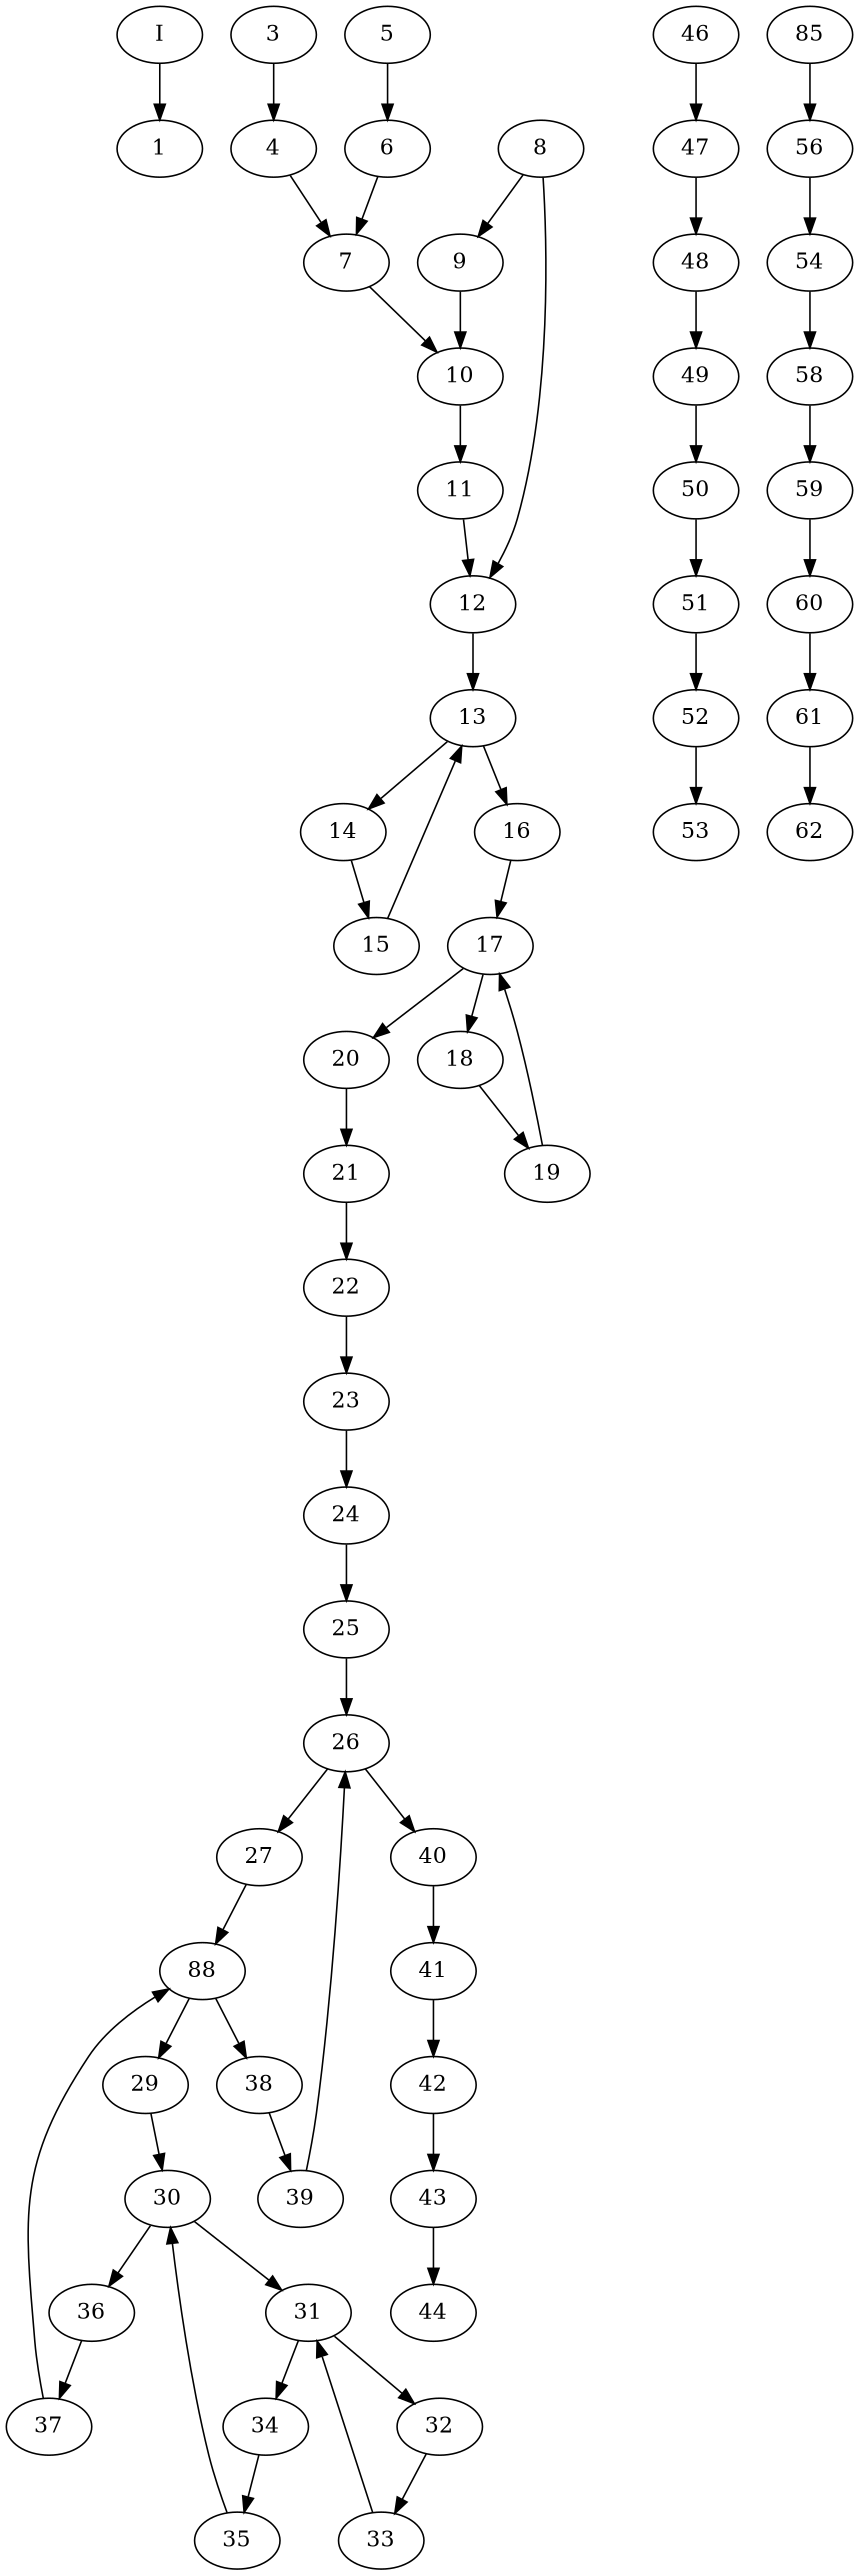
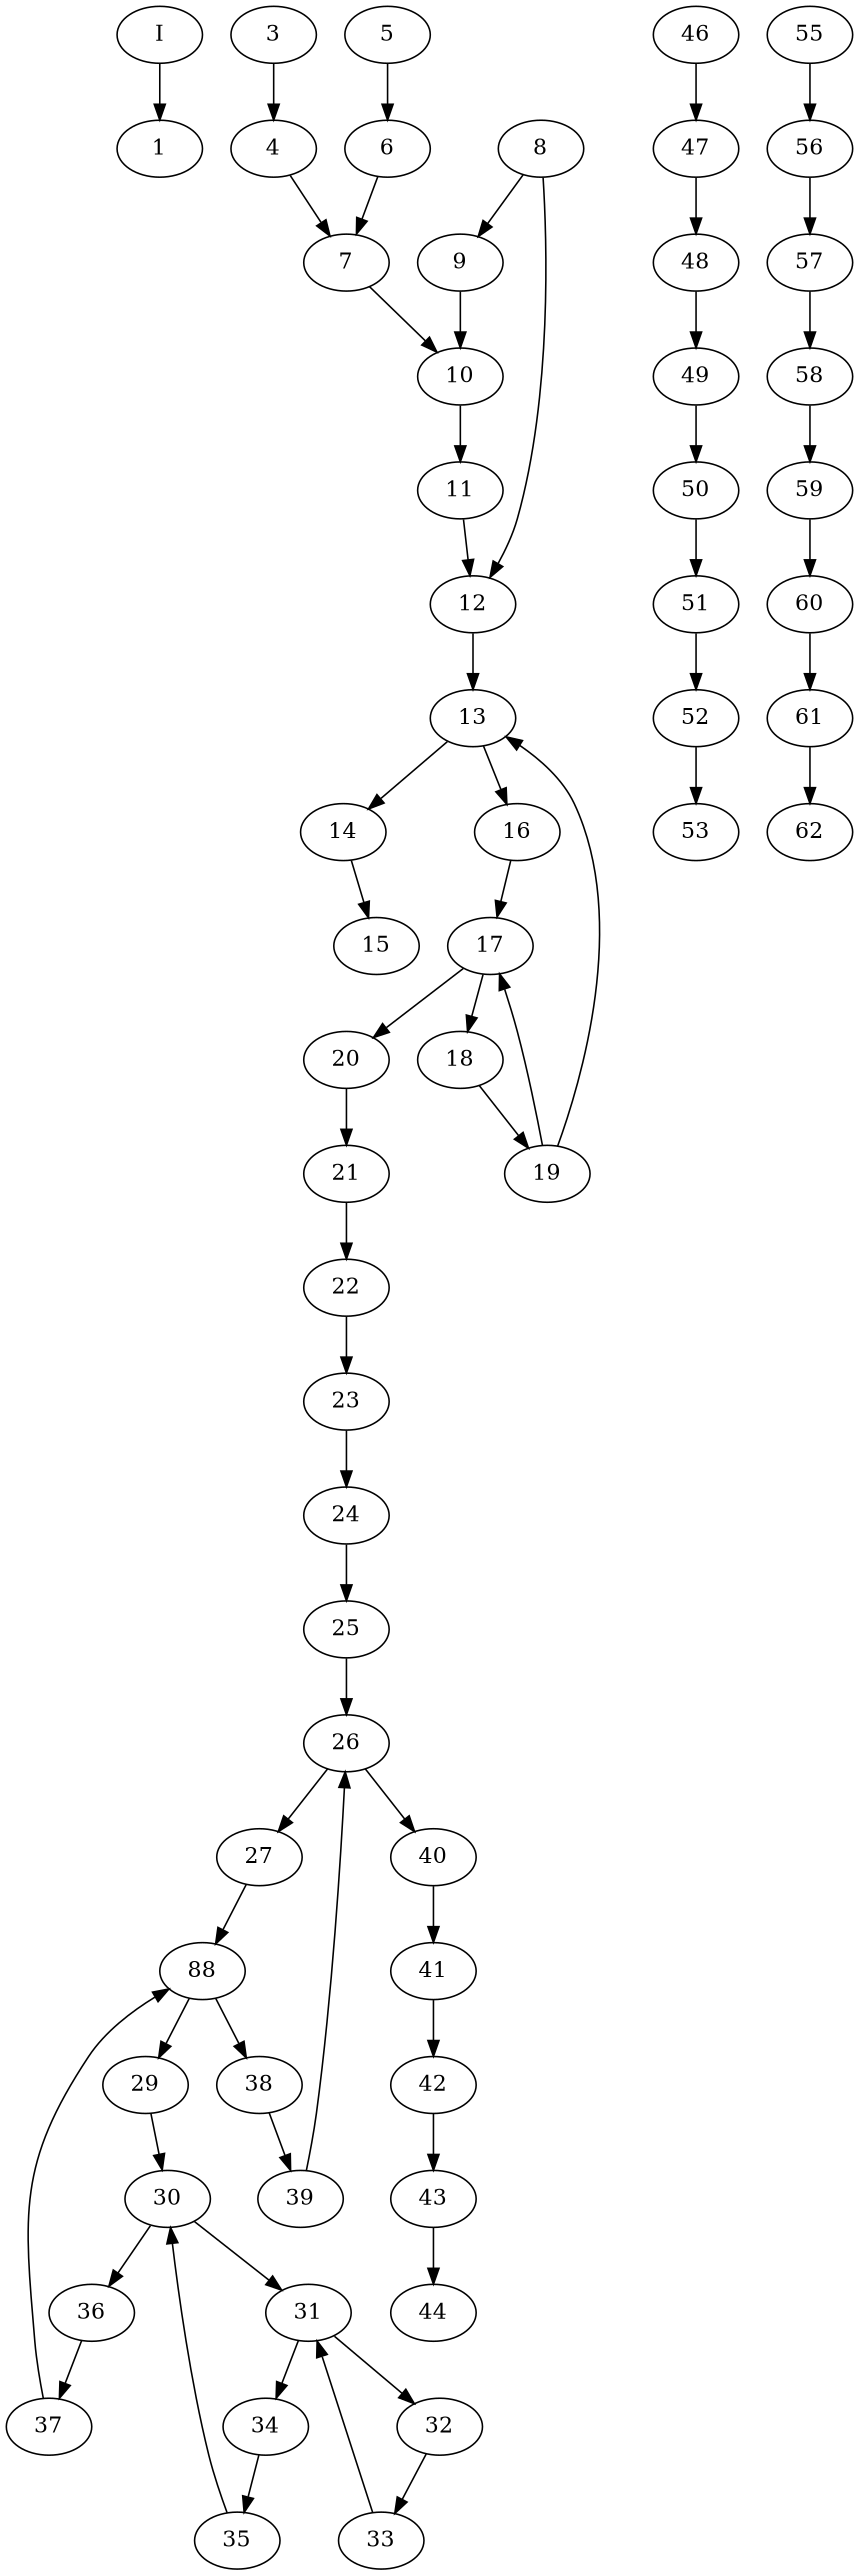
(810, 35) -> (810, 35)
(810, 263) -> (810, 263)
(421, 840) -> (599, 935)
